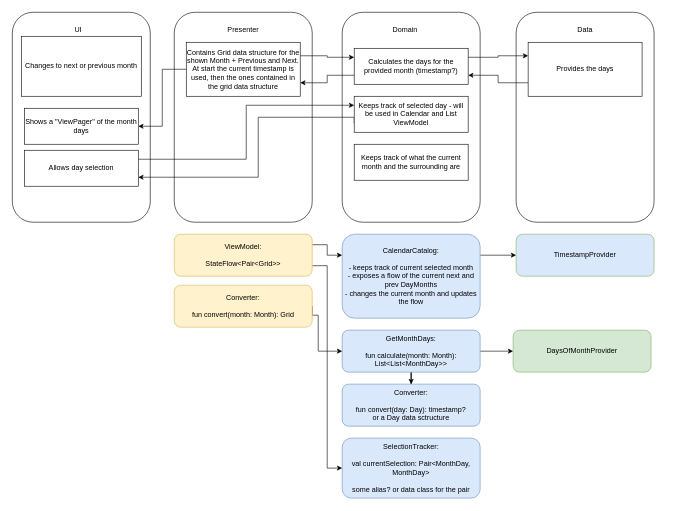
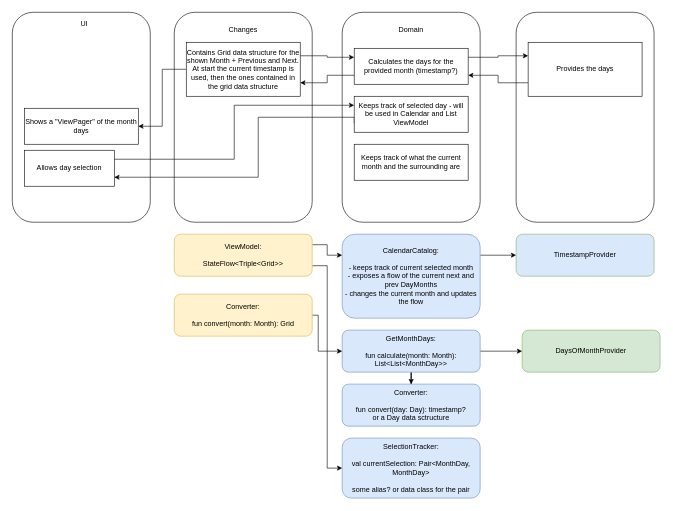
(78, 30) -> (84, 24)
(243, 30) -> (243, 30)
(405, 30) -> (411, 30)
(585, 30) -> none
(81, 66) -> none
(81, 168) -> (69, 168)
(243, 255) -> (243, 255)
(243, 306) -> (243, 315)
(582, 351) -> (591, 351)
